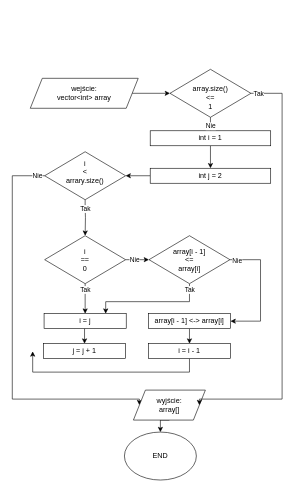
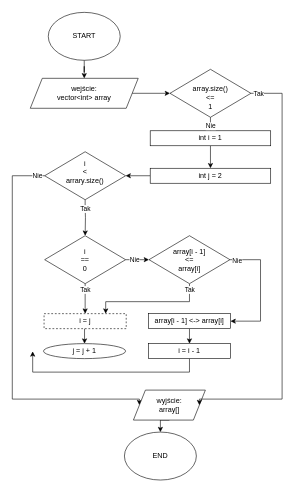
none -> (84, 36)
none -> (84, 71)
(85, 321) -> (85, 321)
(85, 351) -> (85, 351)
